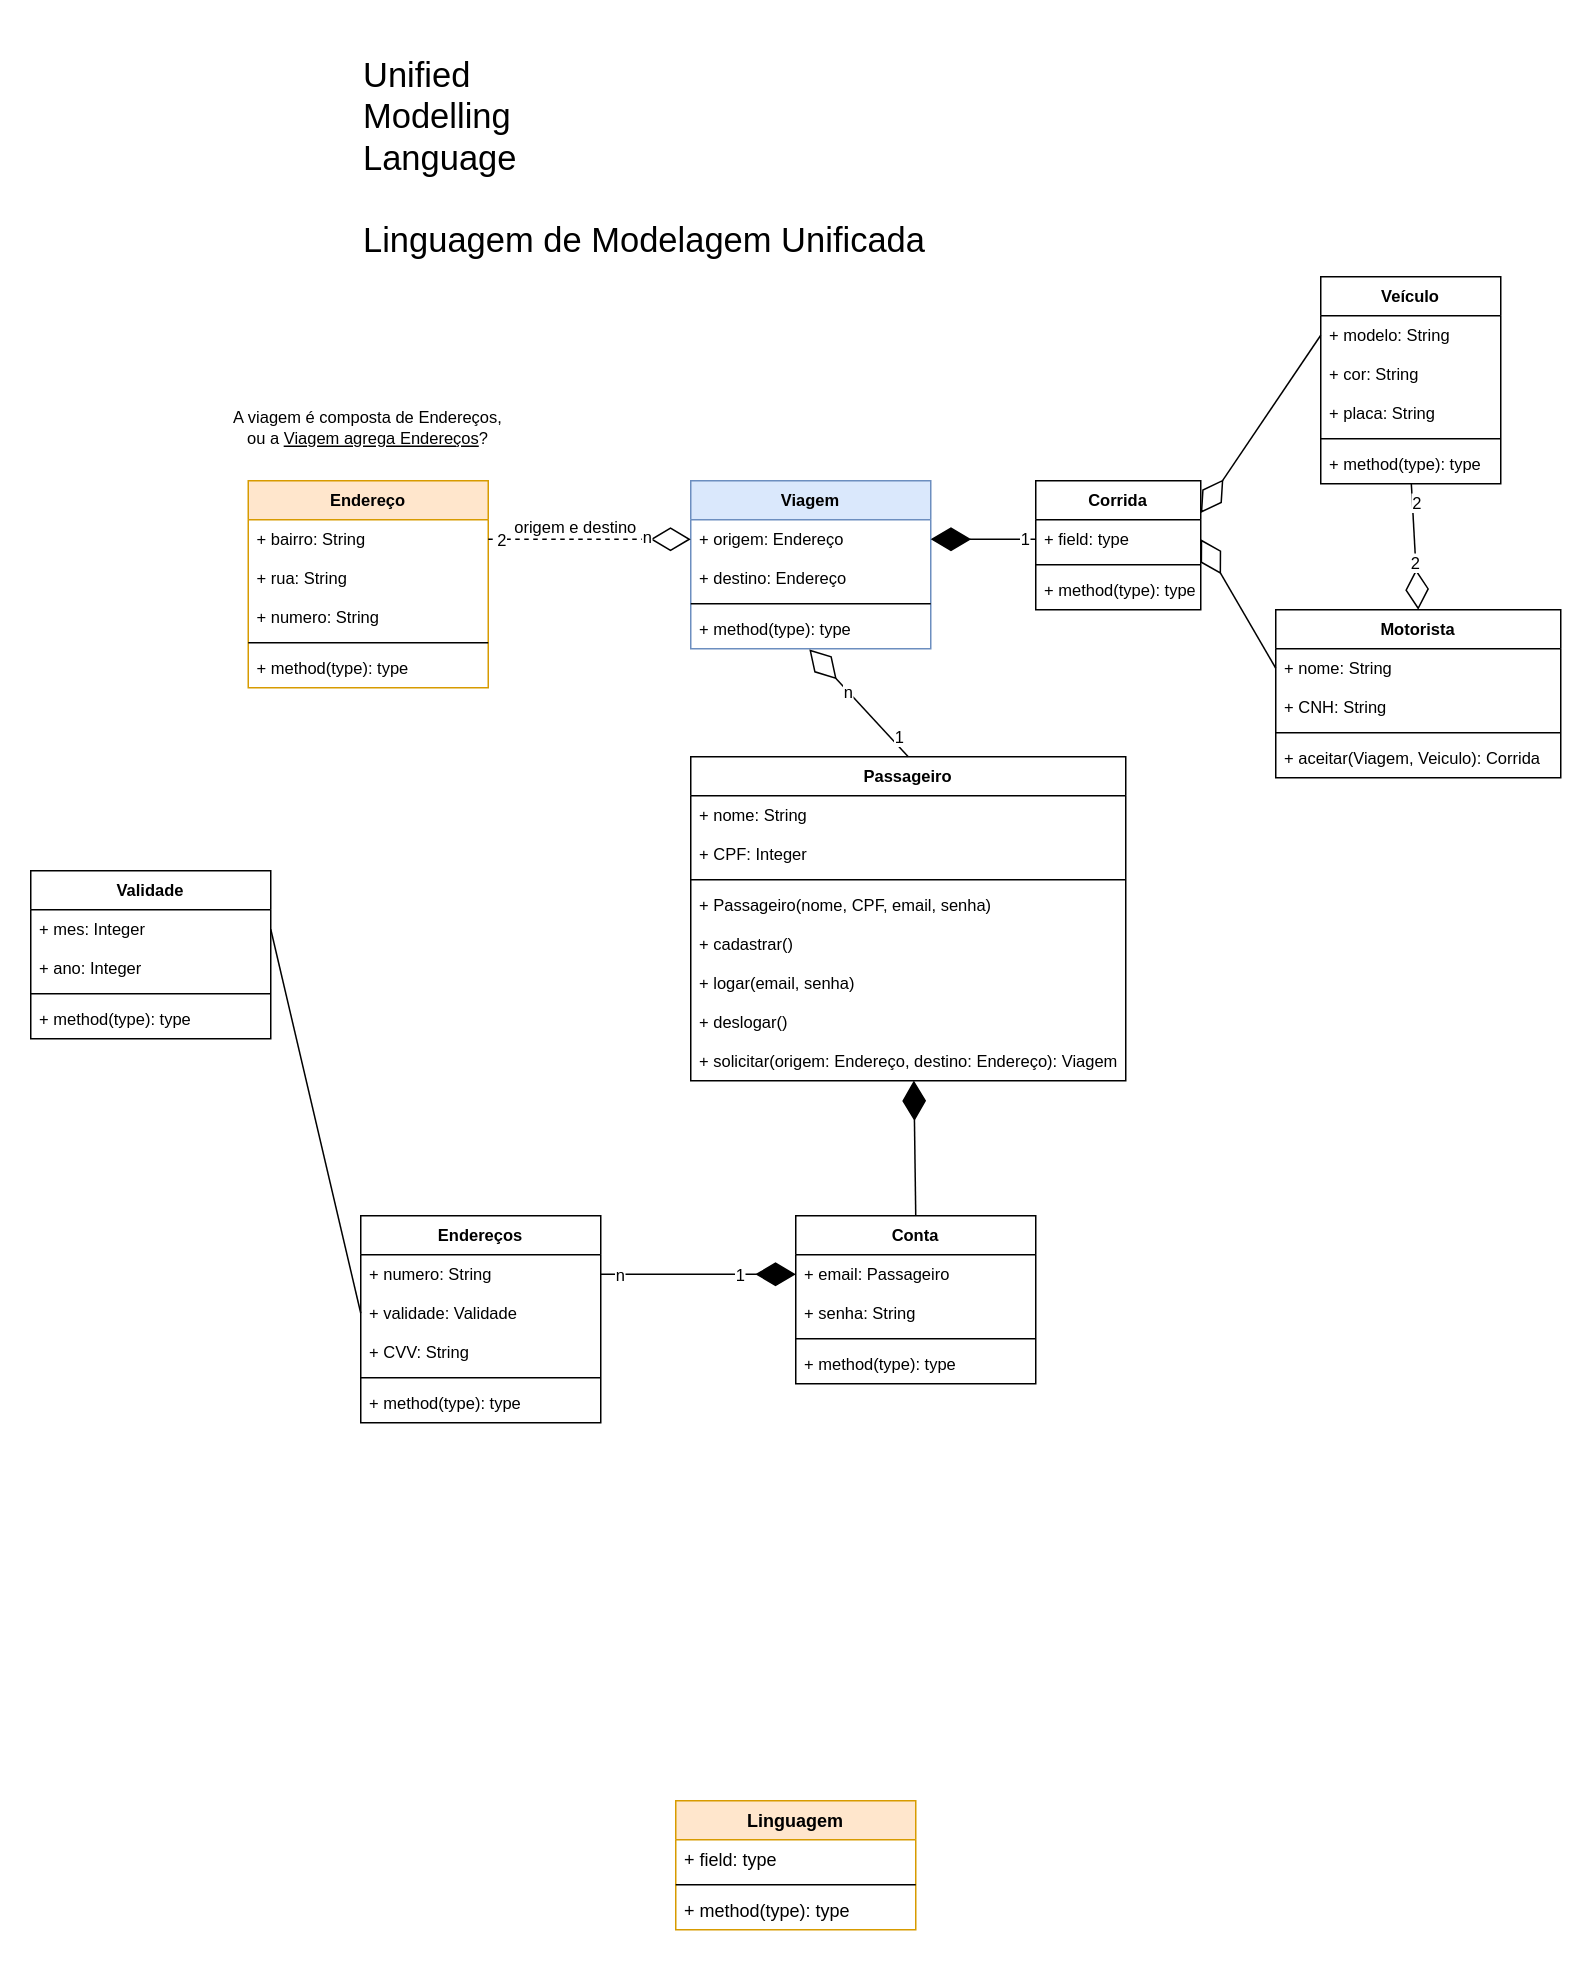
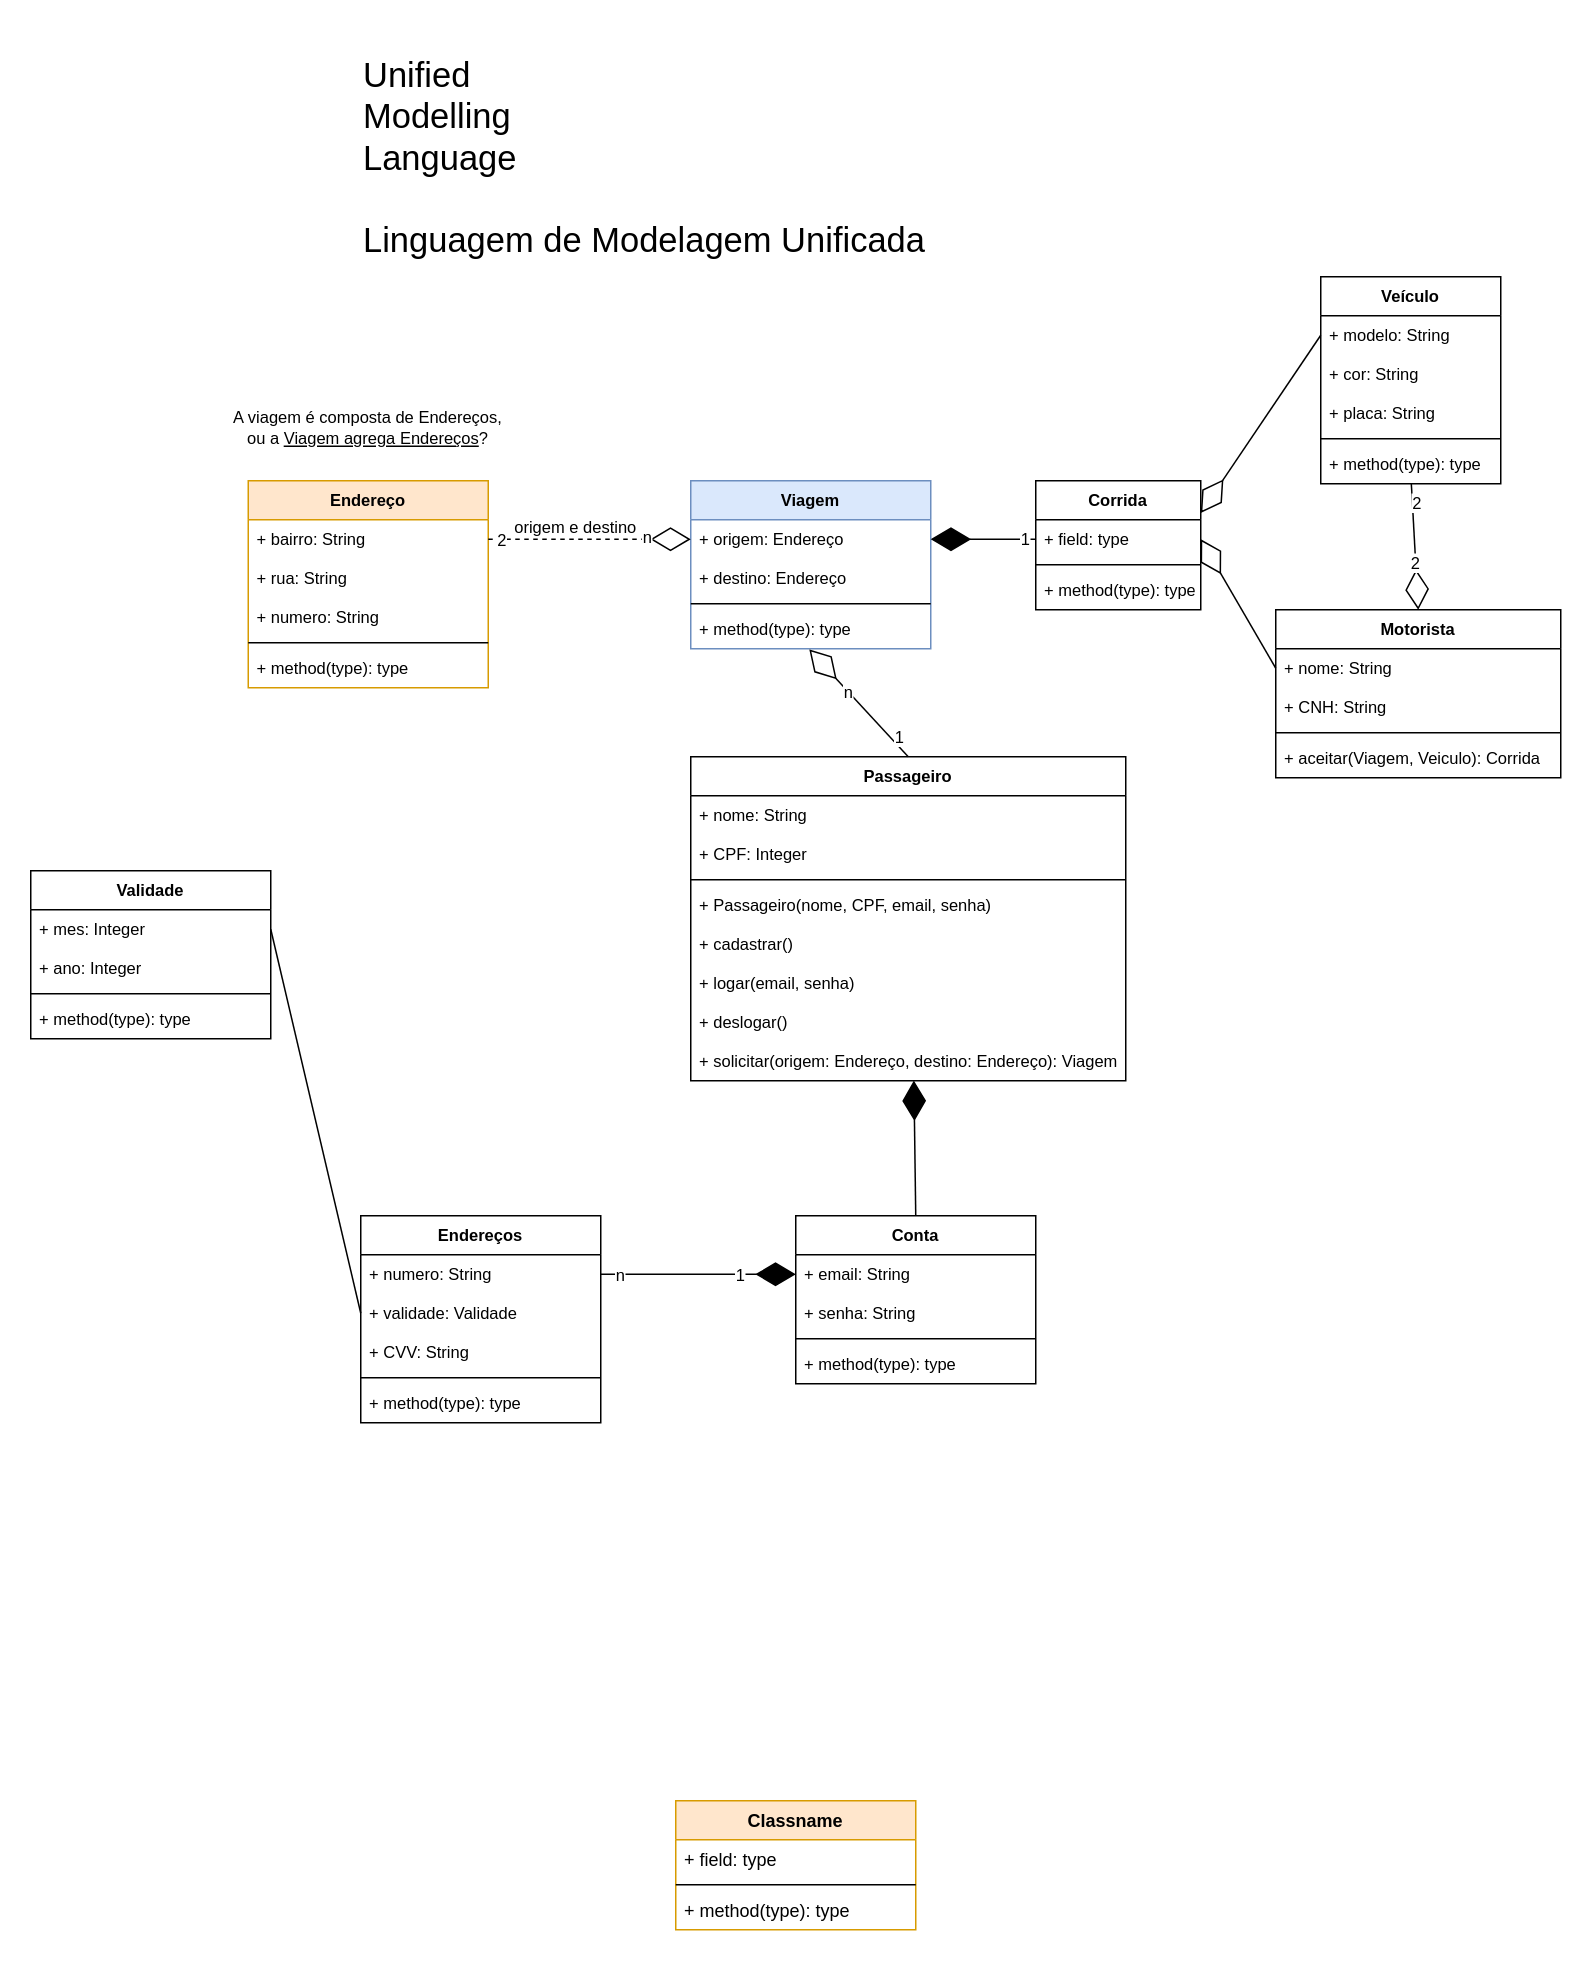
(879, 1274) -> (860, 1274)
(795, 1821) -> (795, 1821)
